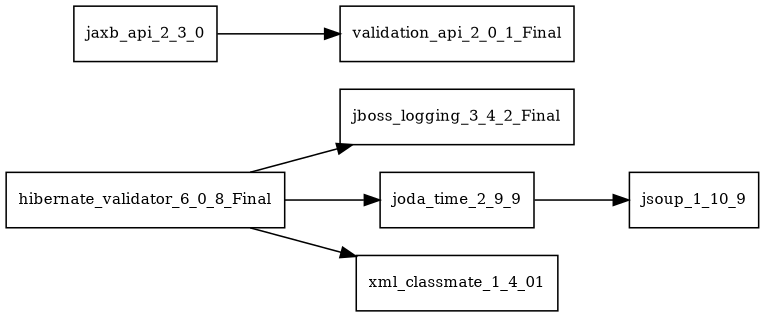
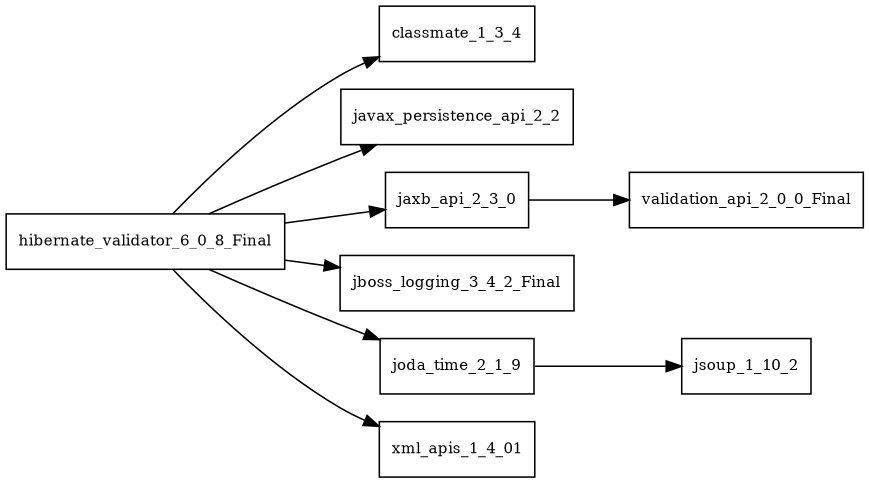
none -> (457, 34)
(457, 34) -> (746, 200)
none -> (457, 117)
(457, 200) -> (457, 366)
(694, 200) -> (746, 366)
none -> (327, 217)
(457, 283) -> (457, 449)
